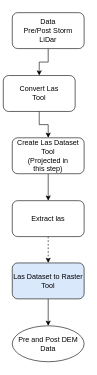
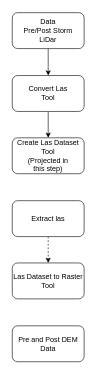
(39, 93) -> (48, 93)
(48, 195) -> none
(48, 281) -> (48, 281)
(48, 320) -> none
(48, 344) -> (48, 344)
